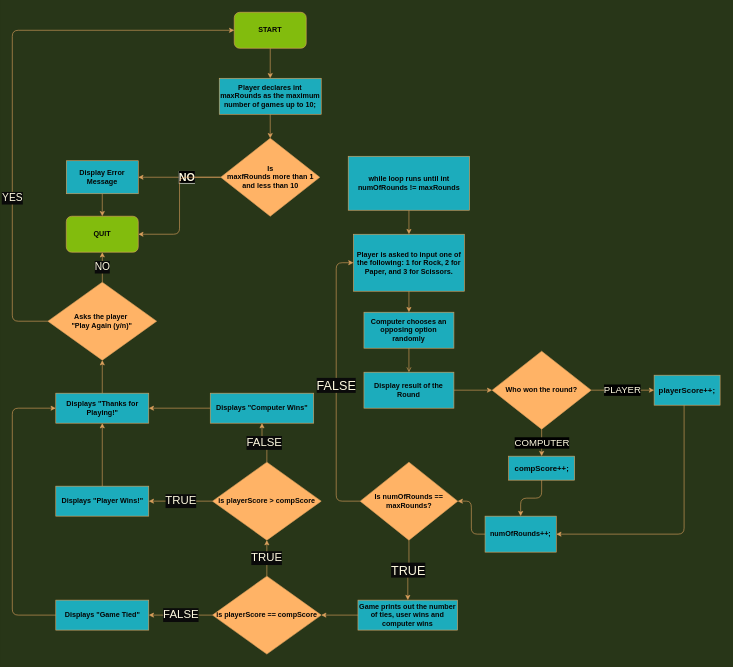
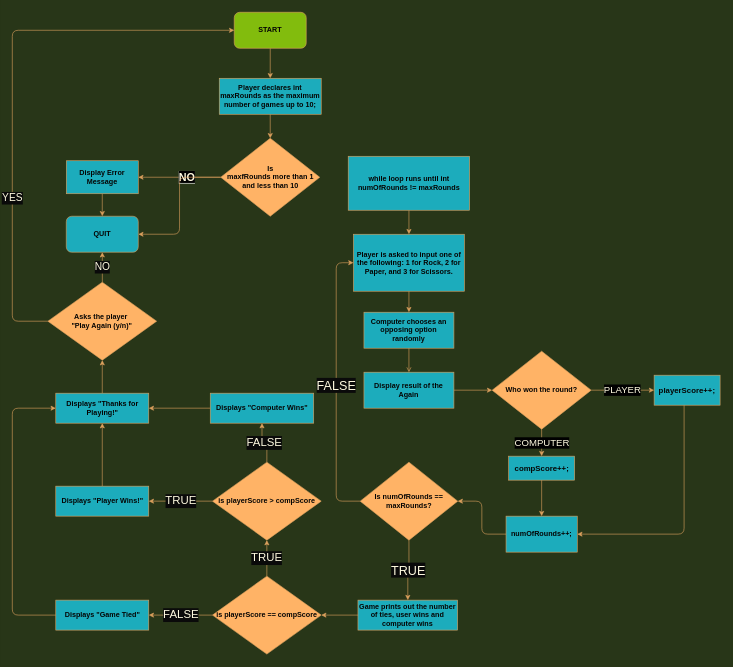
(102, 234) -> (102, 234)
(409, 390) -> (409, 390)
(521, 534) -> (542, 534)
